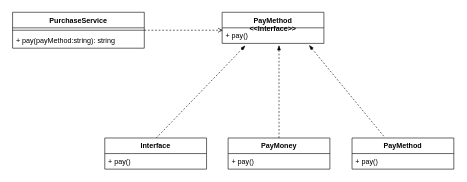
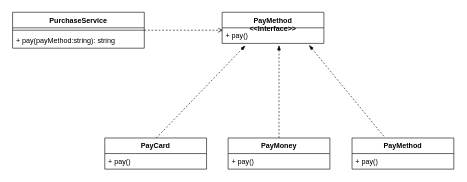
(155, 146) -> (155, 146)
